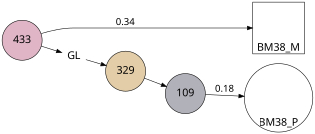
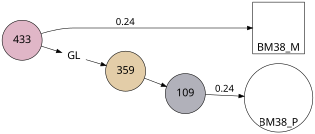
(126, 23) -> (126, 23)
(126, 71) -> (126, 71)
(225, 89) -> (225, 89)
